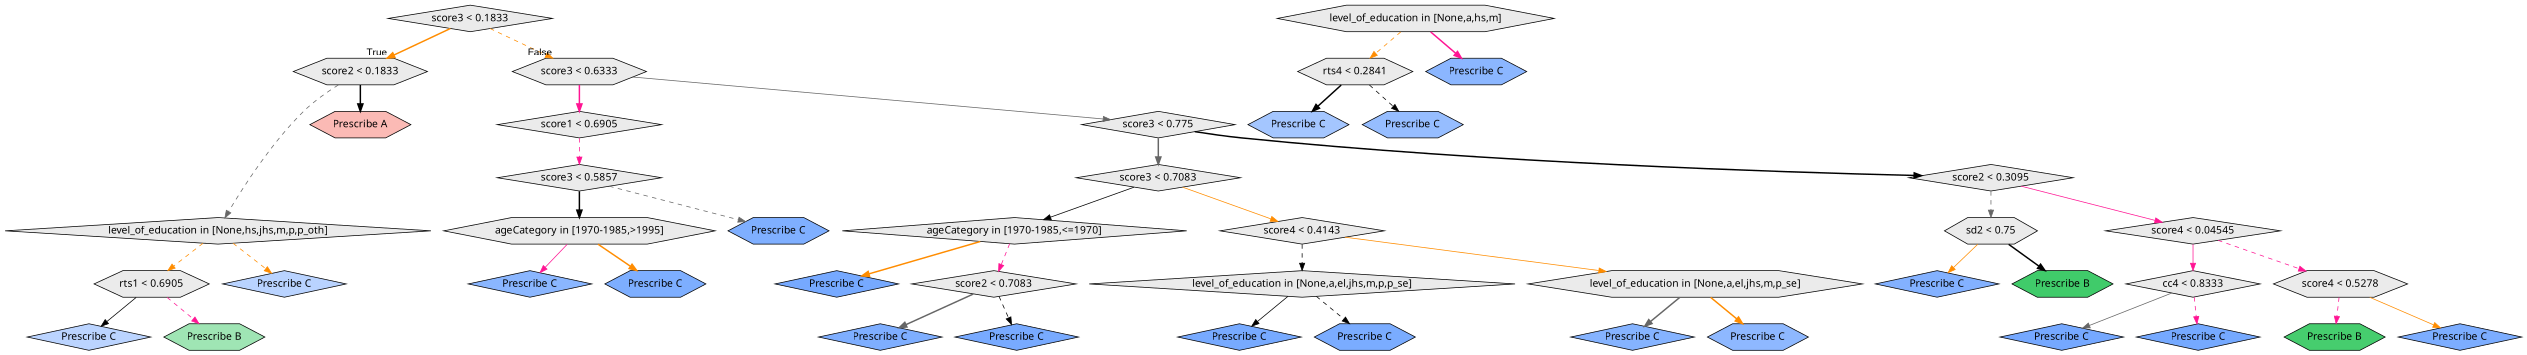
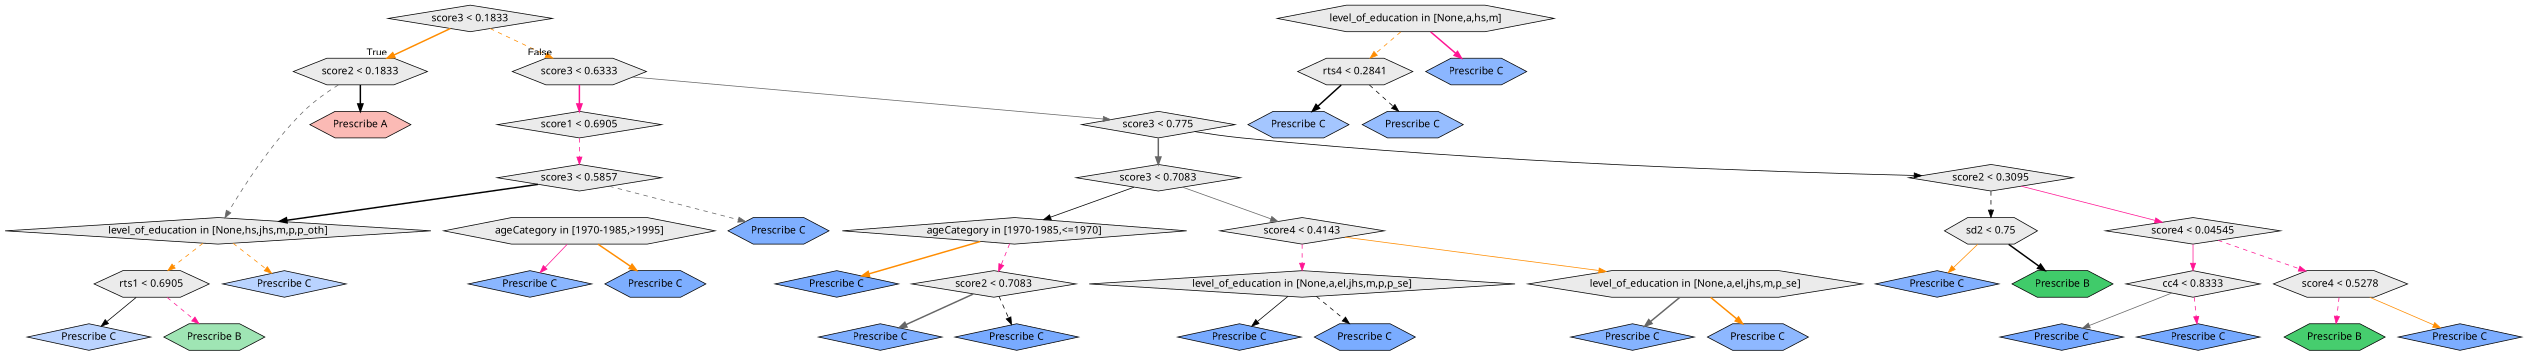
(1554, 161) -> (1554, 161)
(579, 201) -> (412, 202)
(1991, 201) -> (1991, 201)
(1227, 203) -> (1227, 203)
(1302, 254) -> (1302, 254)
